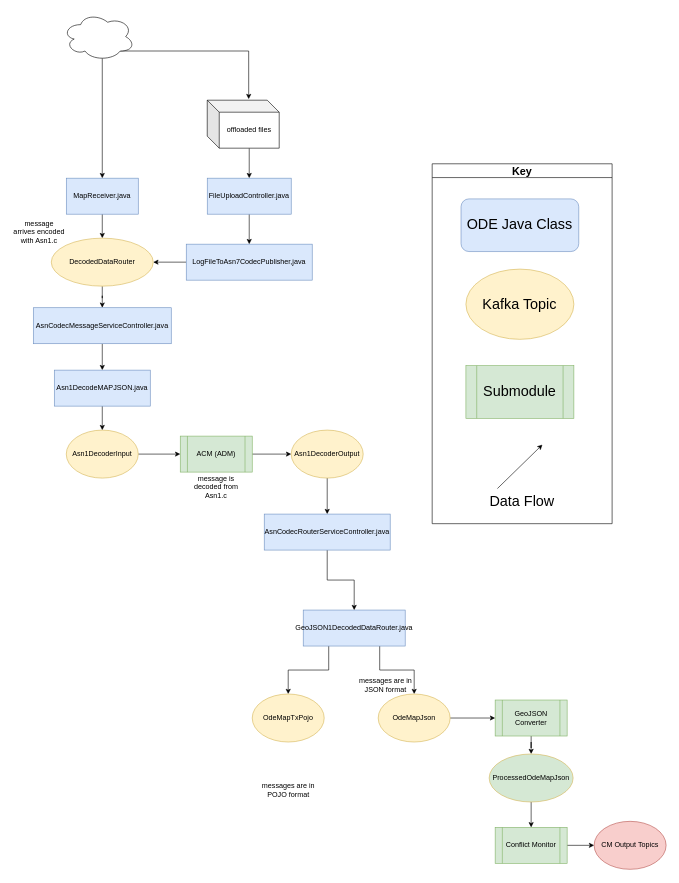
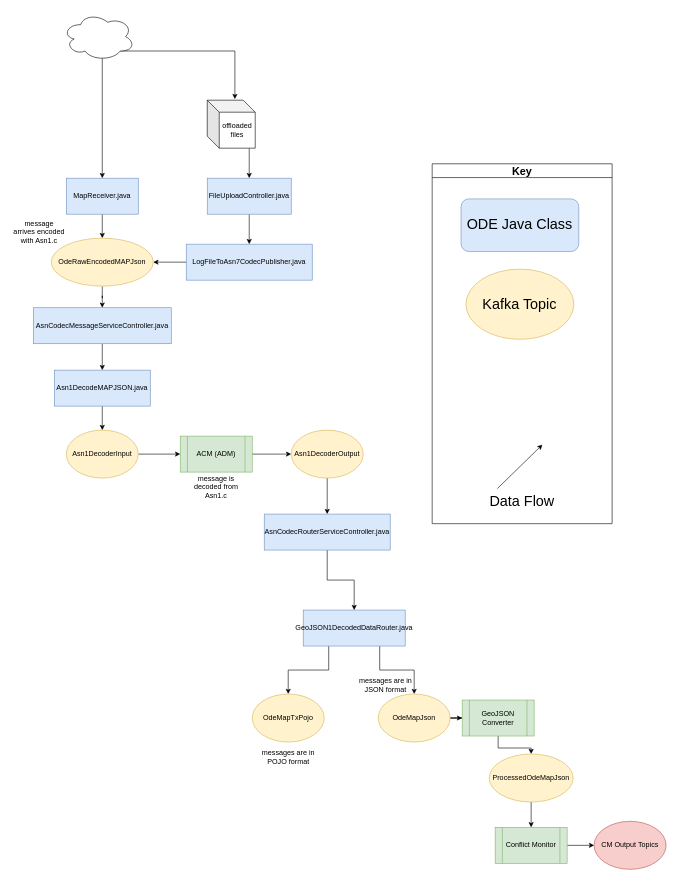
(243, 124) -> (231, 124)
(102, 262) -> (102, 262)
(520, 392) -> none
(531, 718) -> (498, 718)
(531, 778) -> (531, 778)
(288, 790) -> (288, 757)
